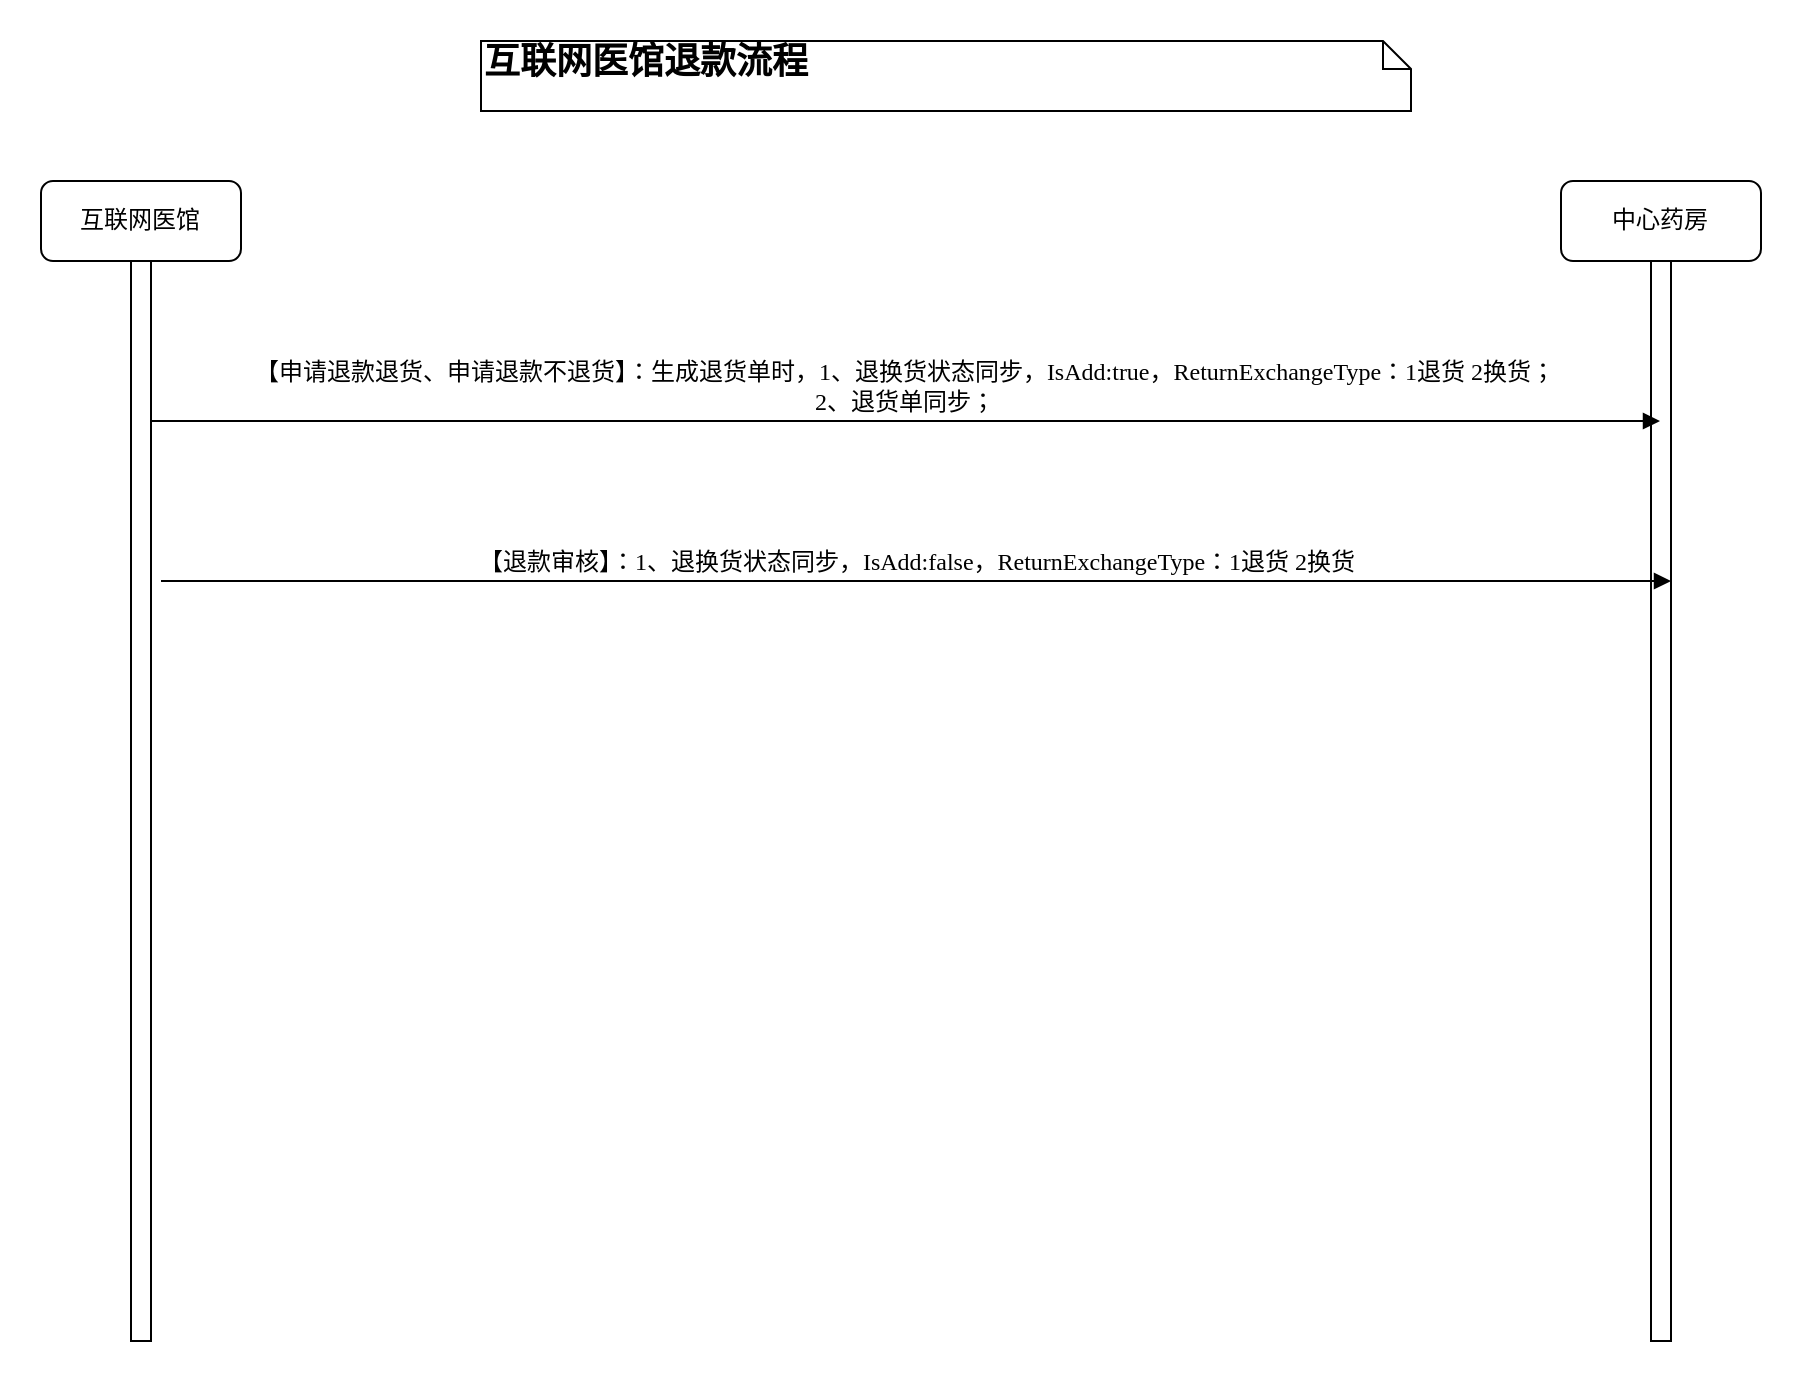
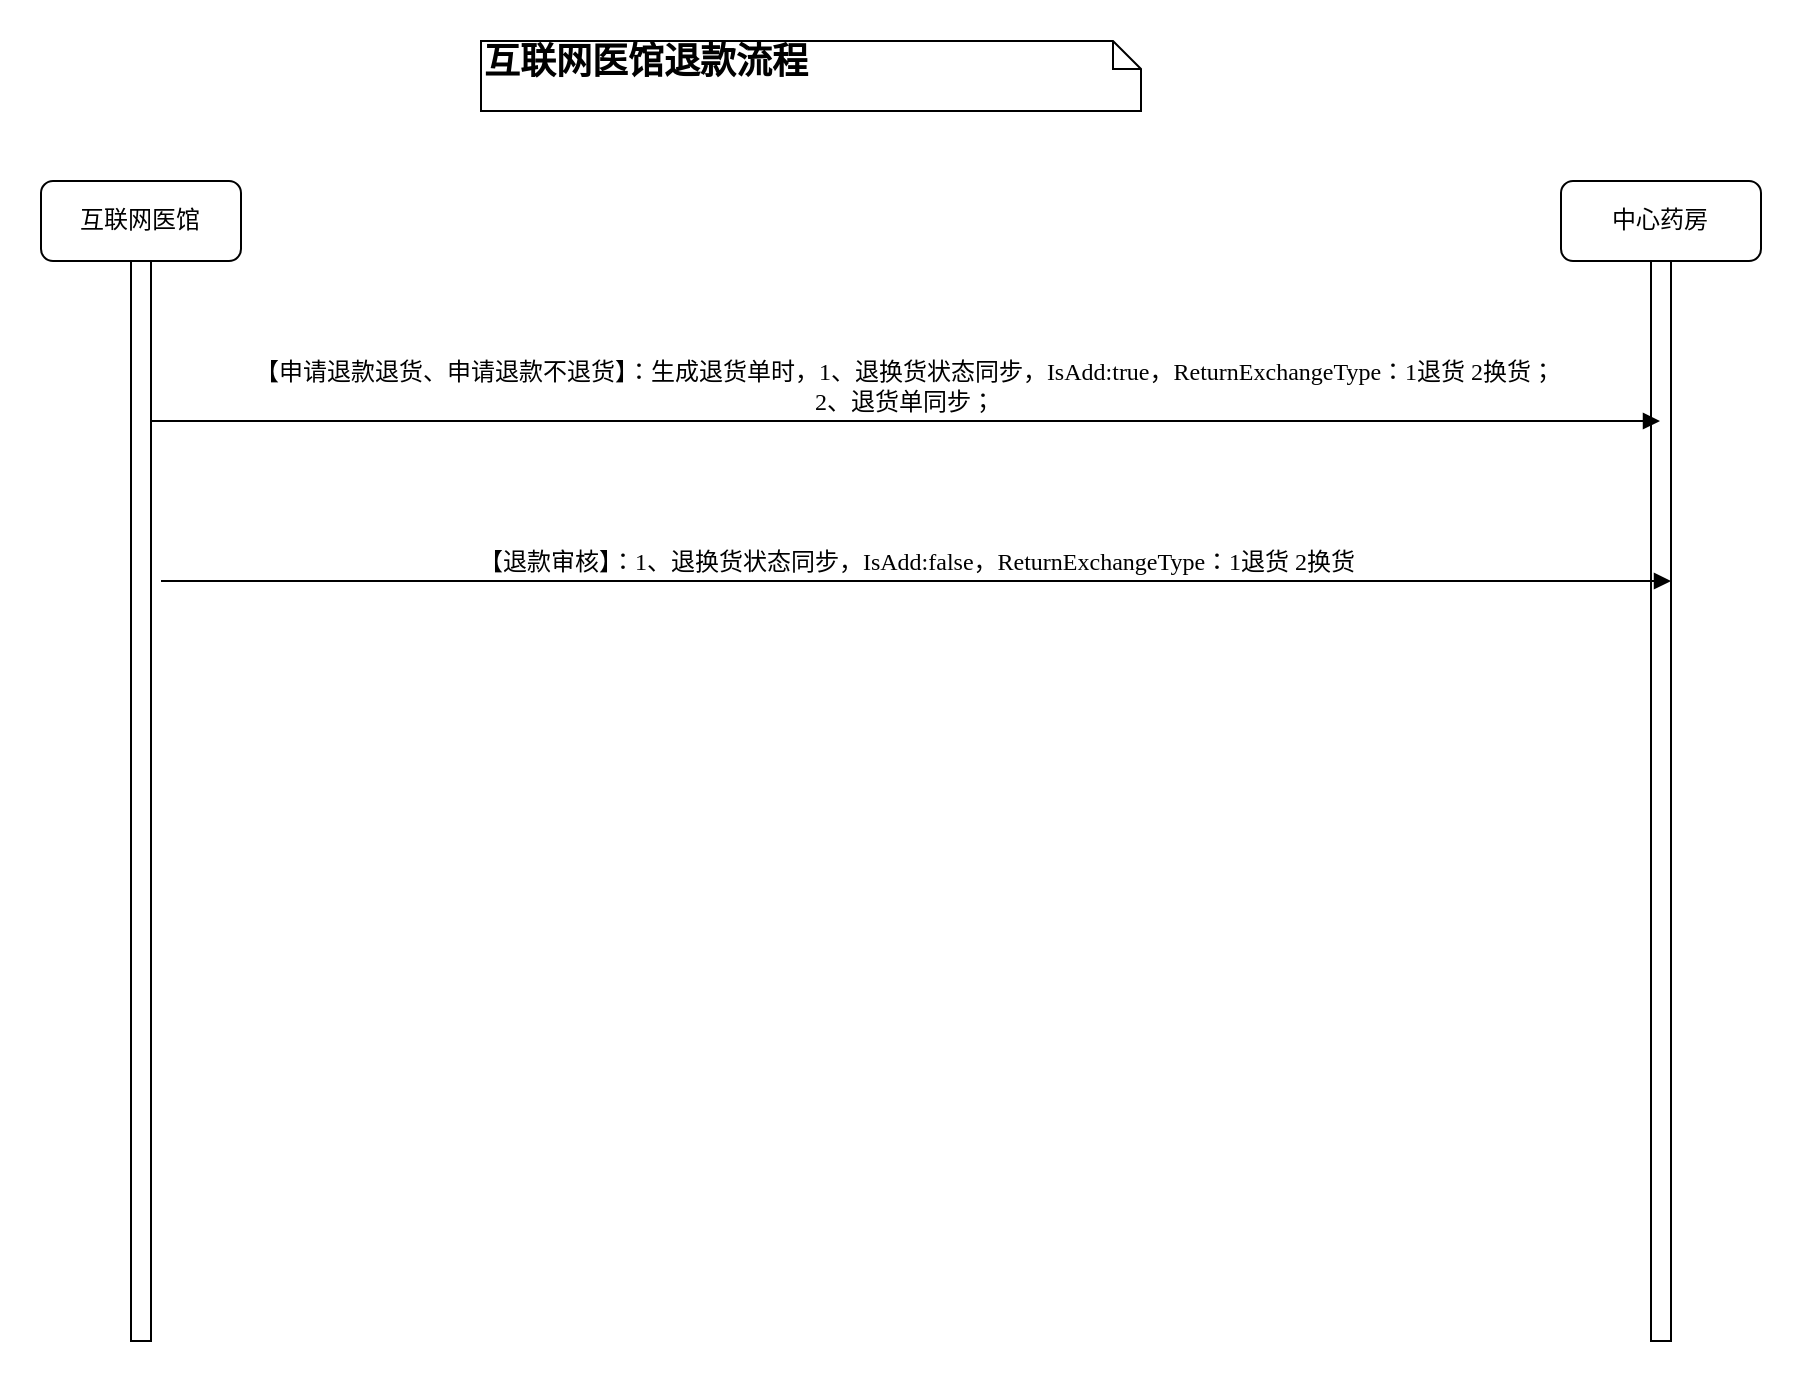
(946, 76) -> (811, 76)
